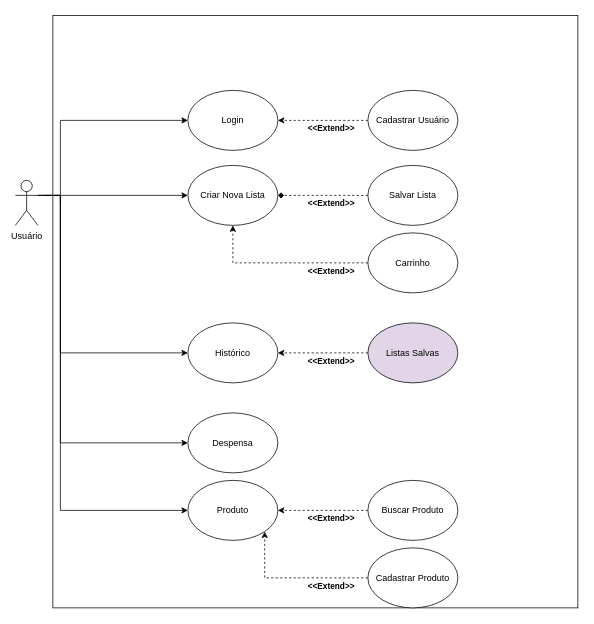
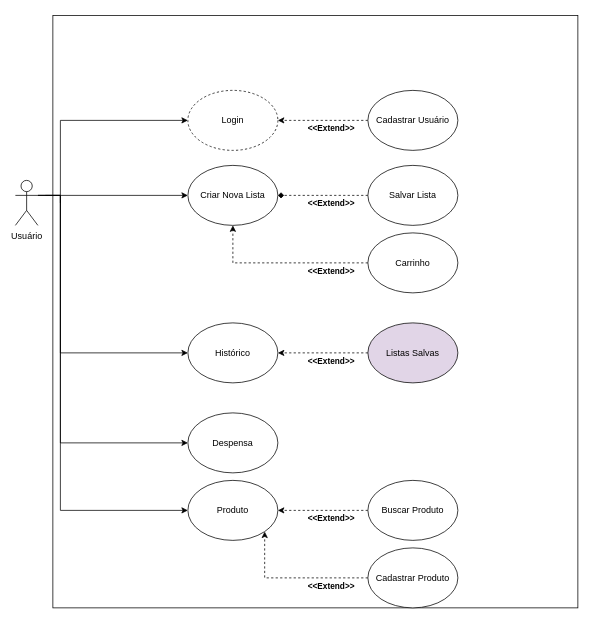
(233, 120) -> (233, 120)
